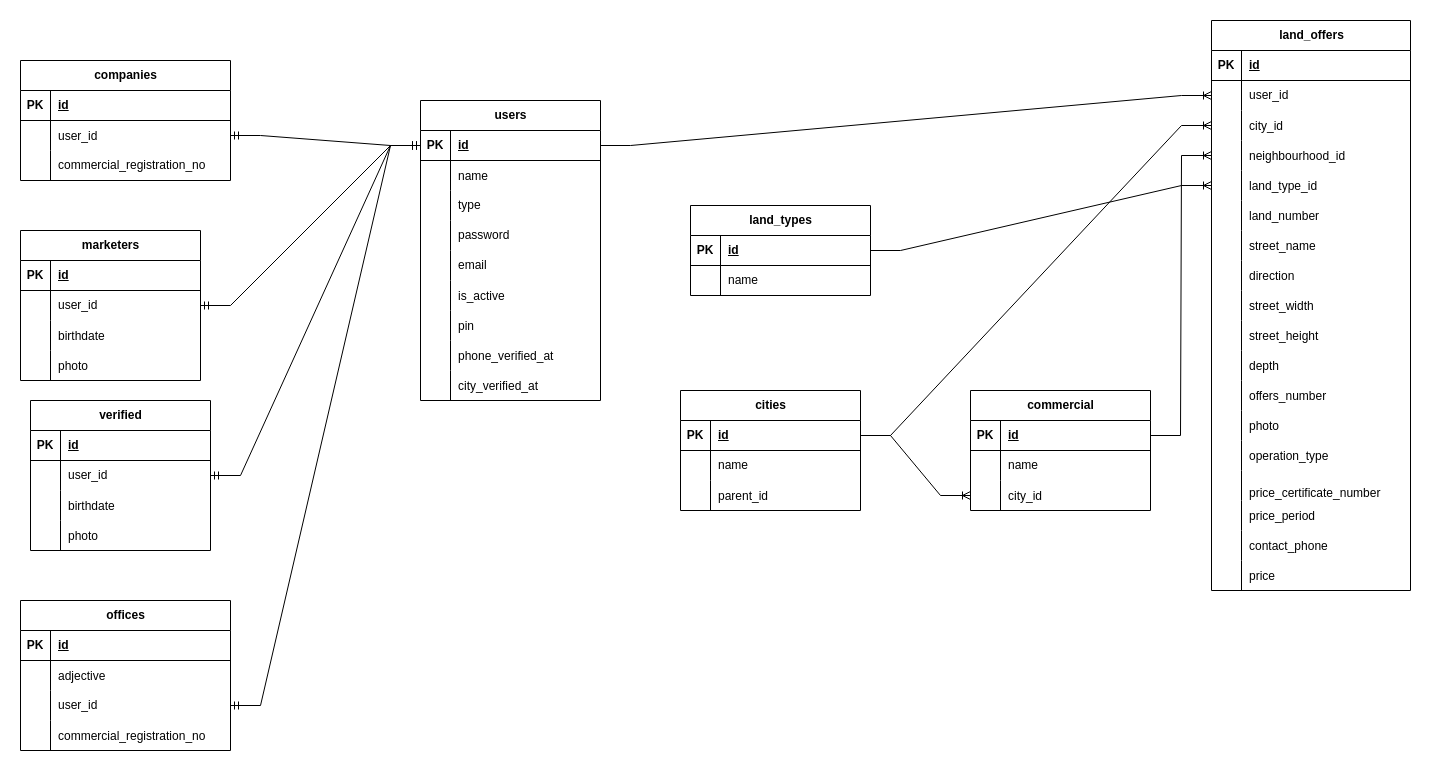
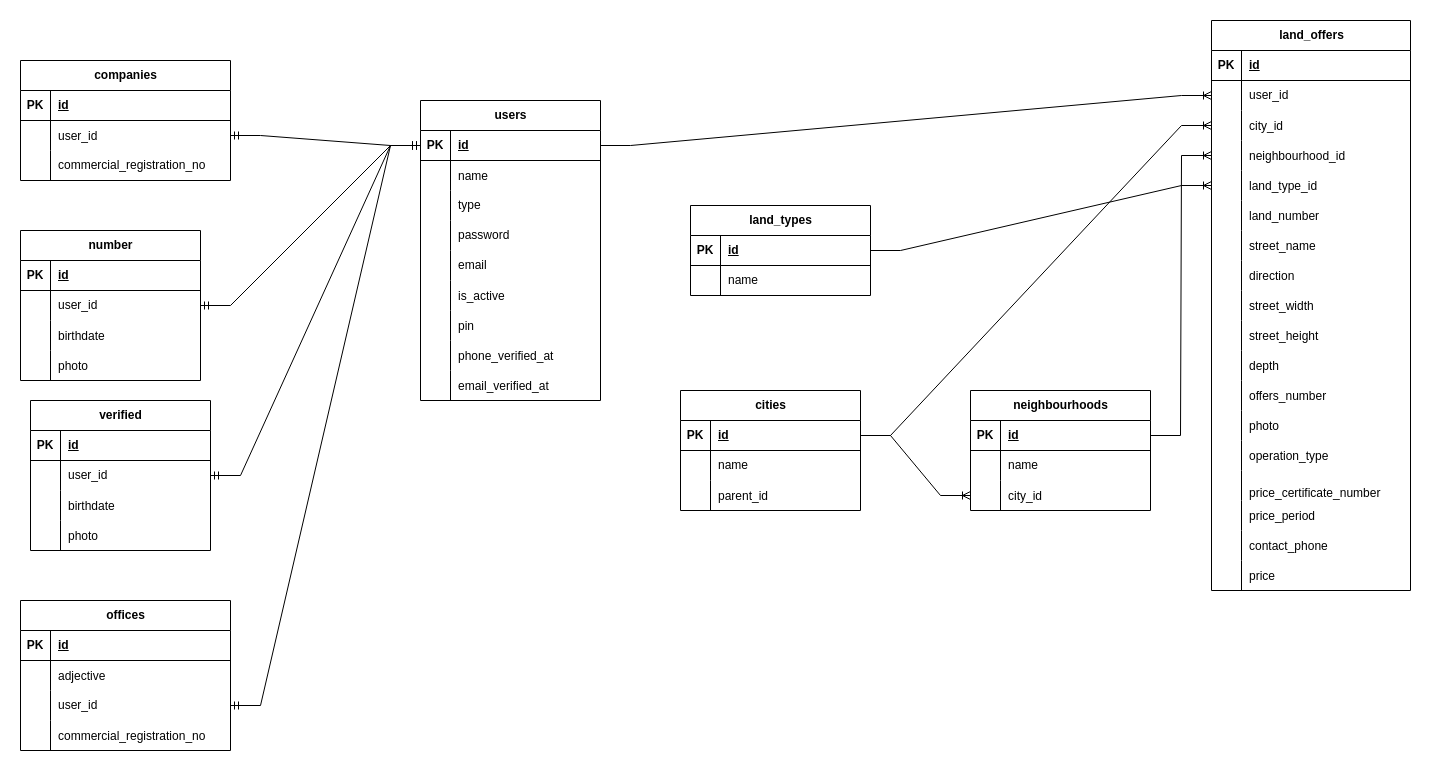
(111, 246) -> (111, 246)
(507, 386) -> (509, 386)
(1061, 406) -> (1061, 406)
